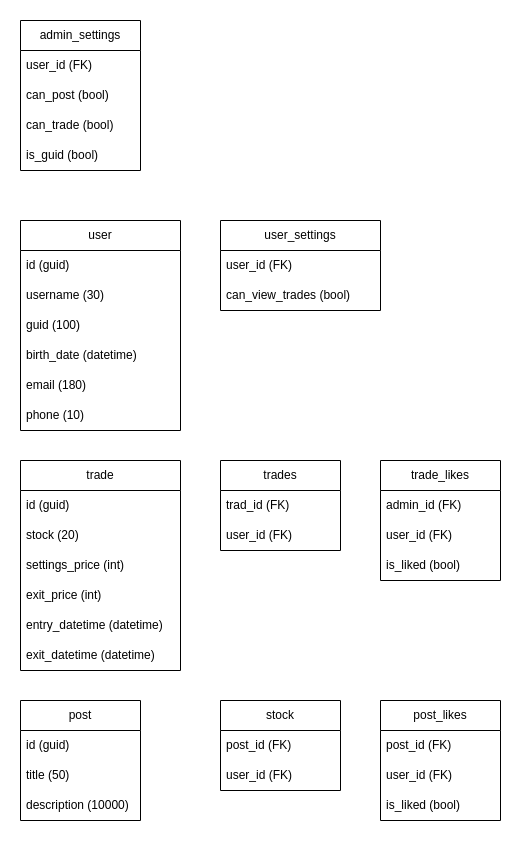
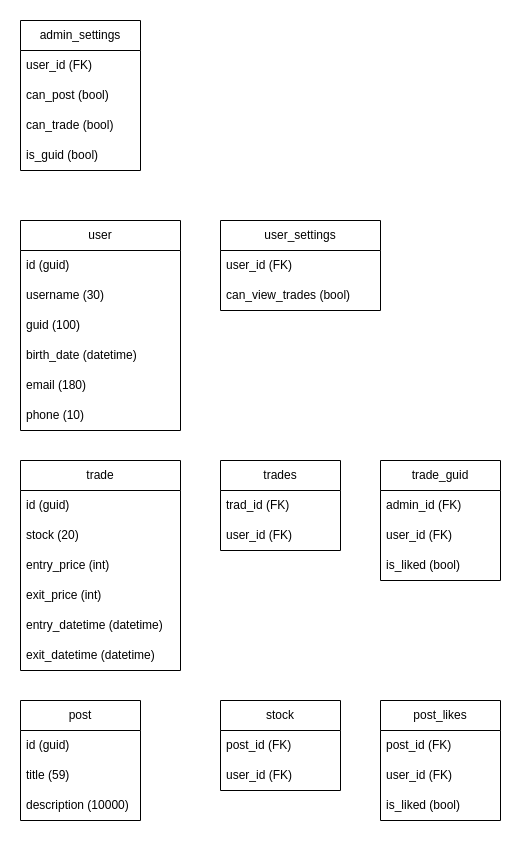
(441, 476) -> (441, 476)
(87, 566) -> (79, 566)
(55, 776) -> (55, 776)
